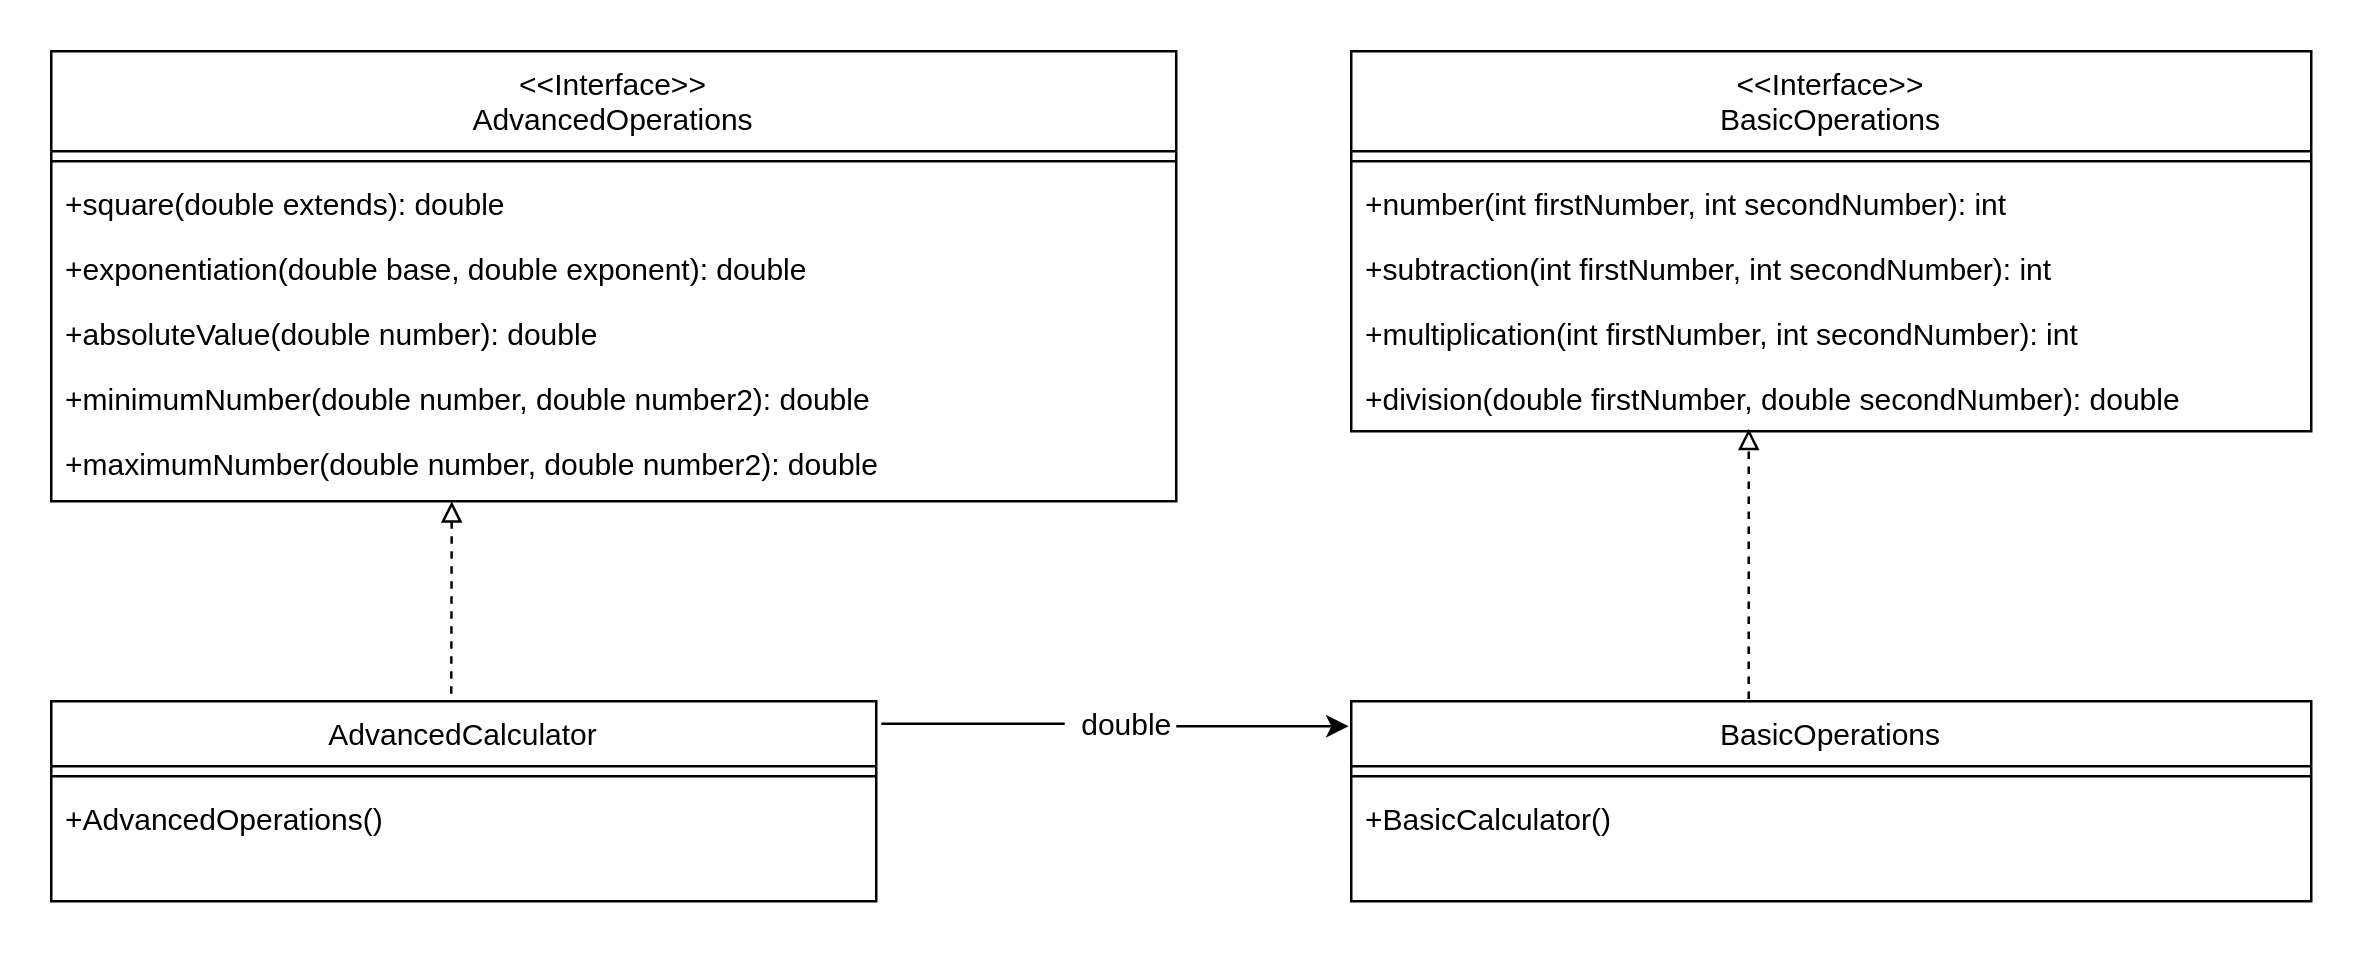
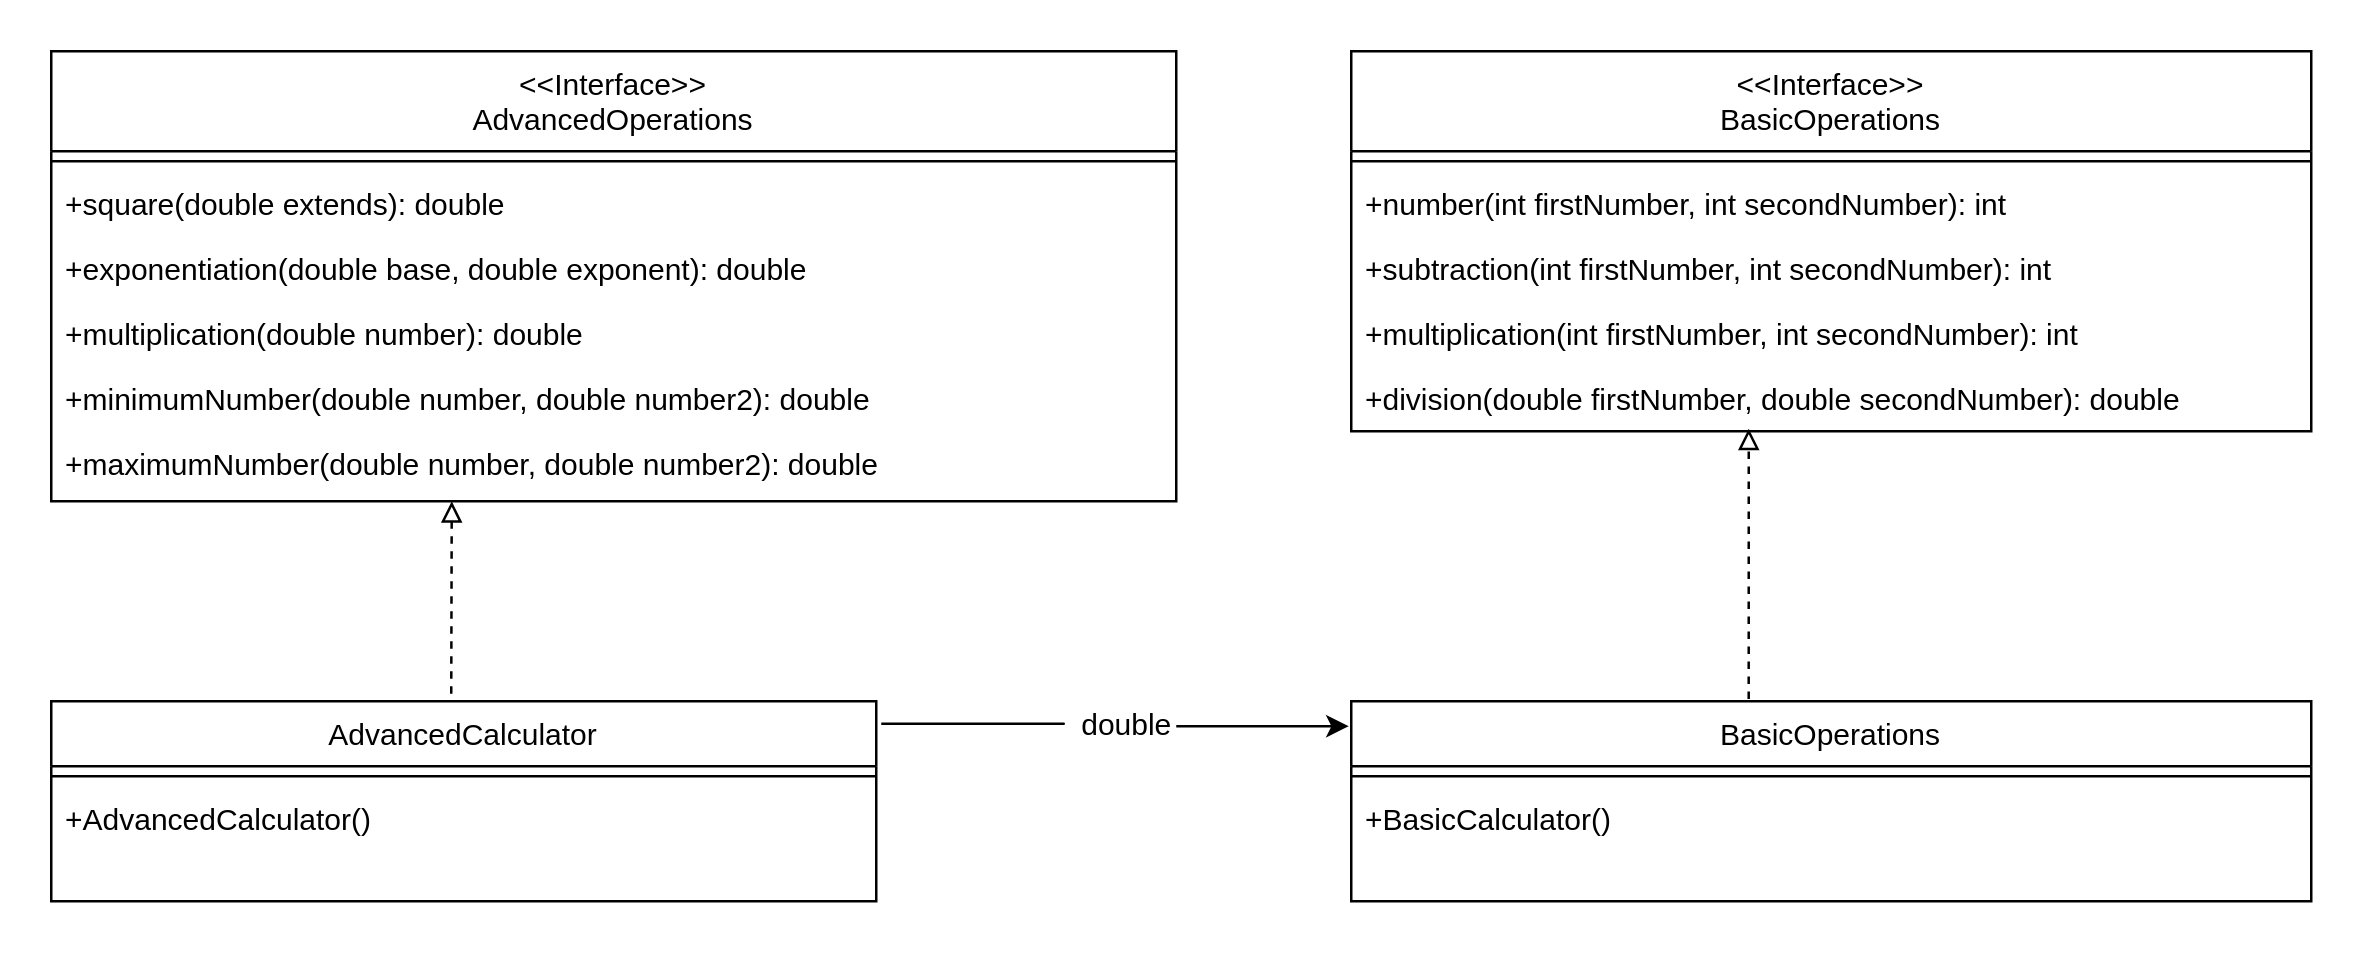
(349, 335) -> (345, 335)
(238, 820) -> (234, 820)
